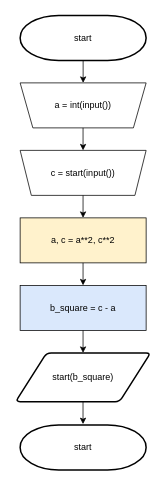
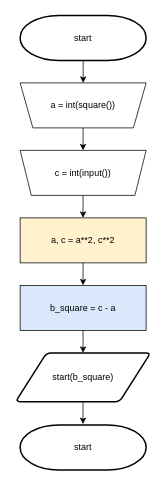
(83, 105) -> (83, 105)
(83, 173) -> (83, 173)
